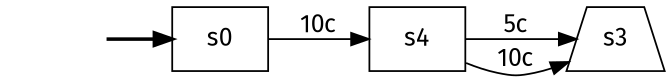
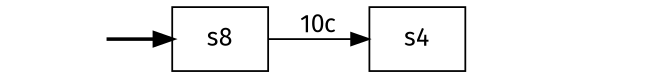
(220, 39) -> (220, 39)
(616, 39) -> none
